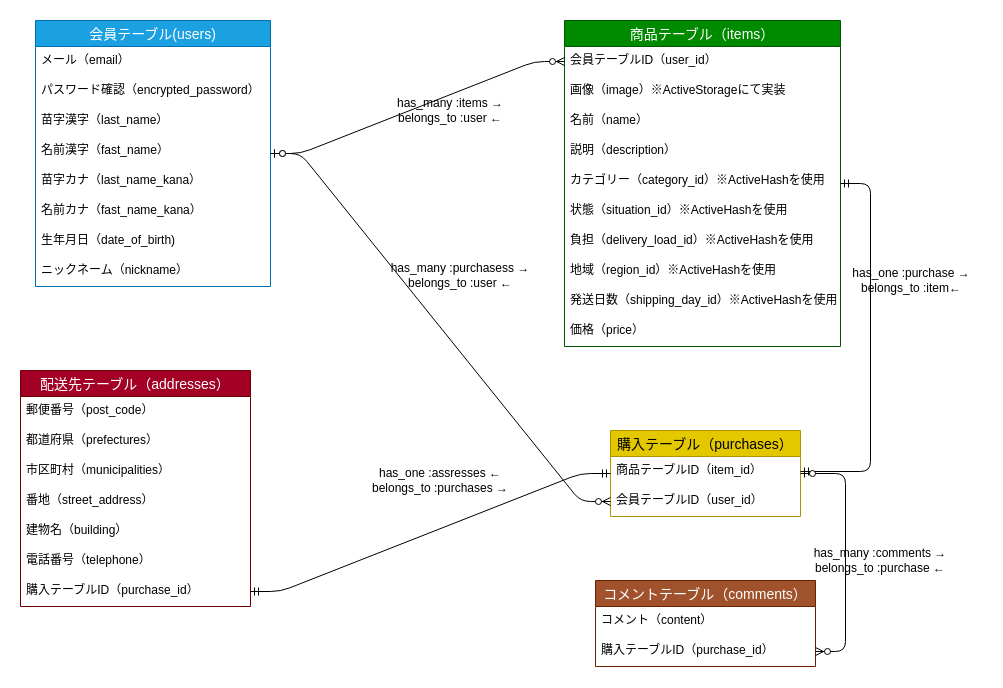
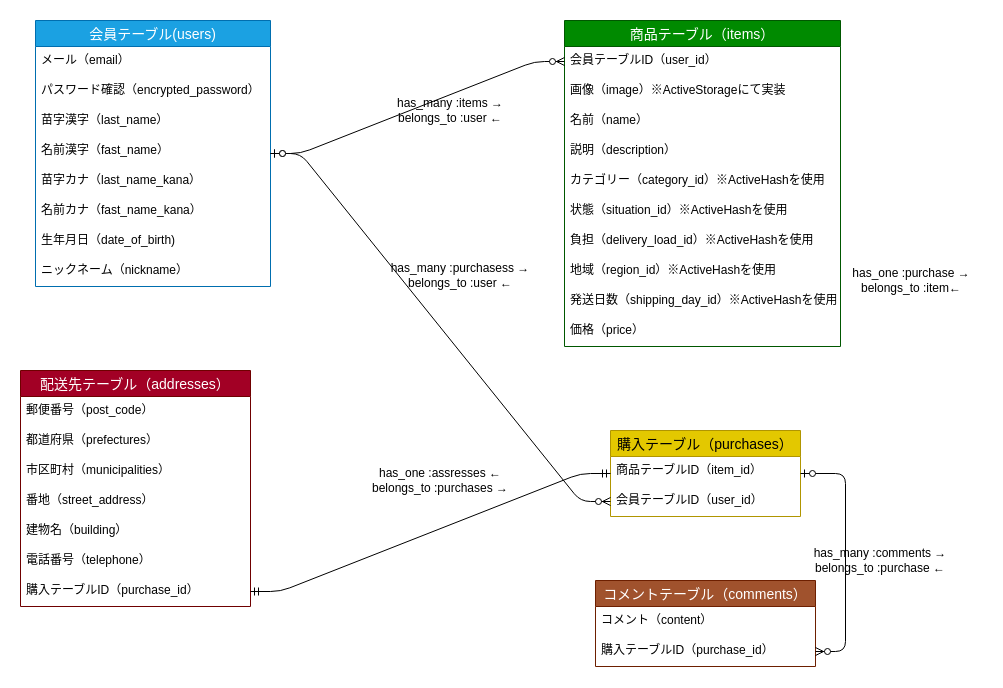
(871, 328) -> none
